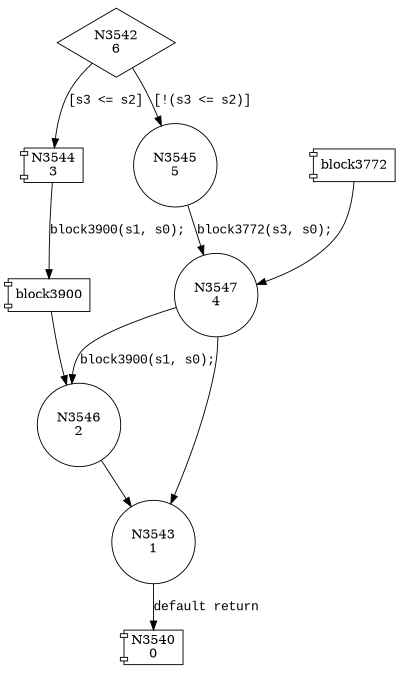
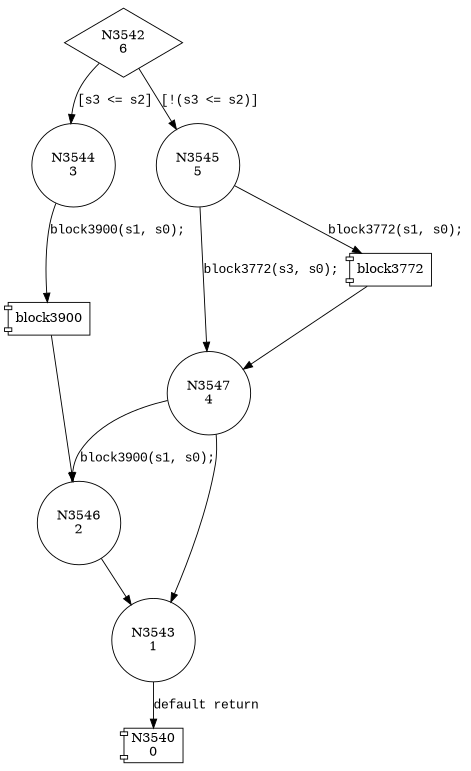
(54, 165) -> (74, 165)
none -> (294, 217)
